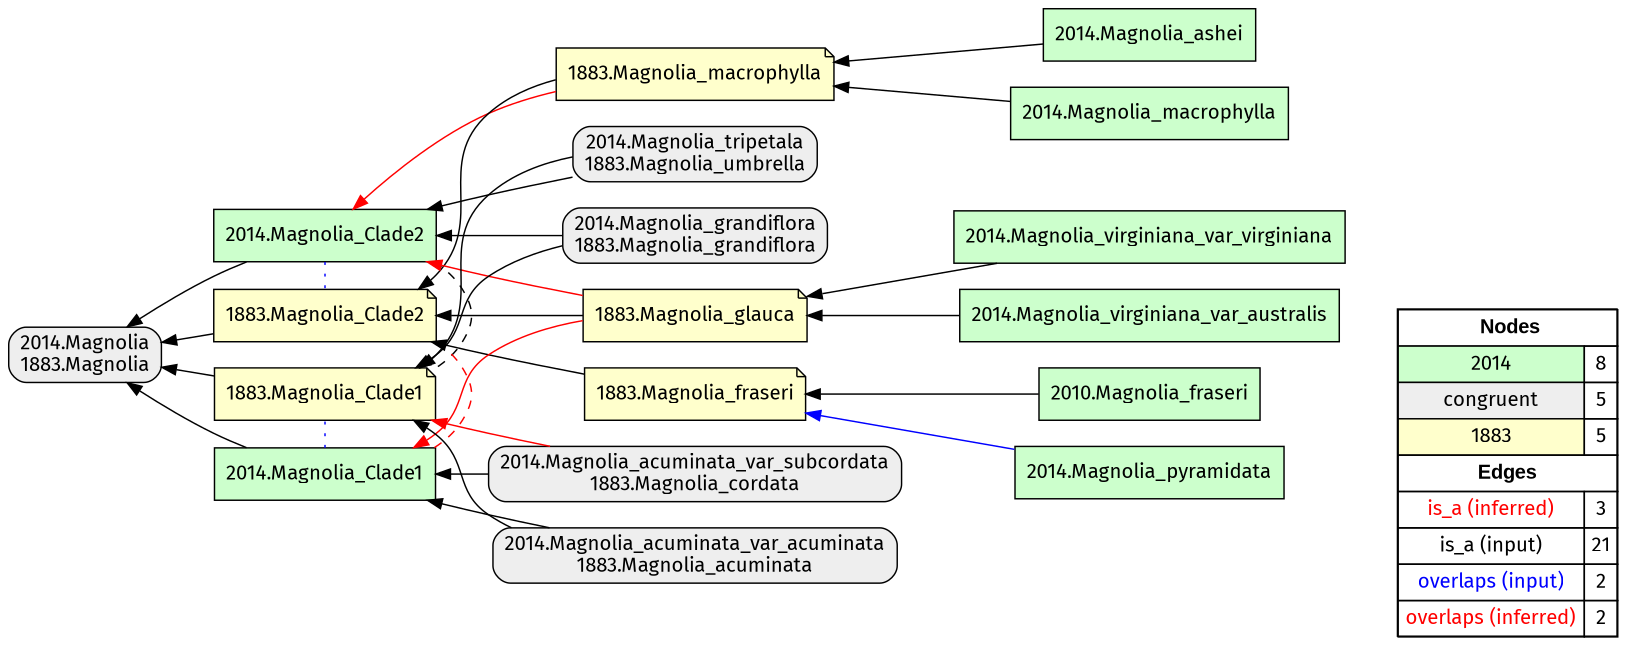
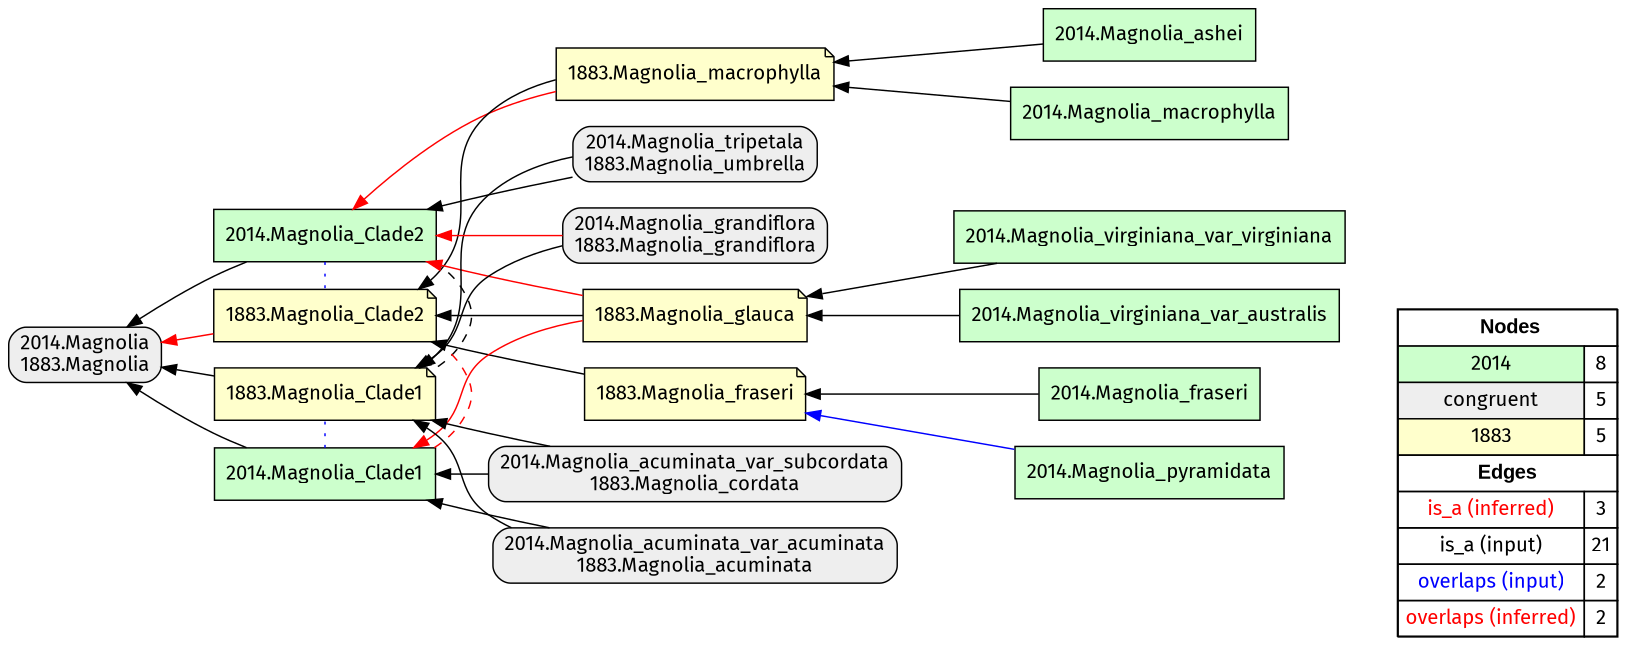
(507, 236) -> (507, 236)
(195, 337) -> (195, 337)
(1150, 394) -> (1150, 394)
(498, 435) -> (498, 435)
